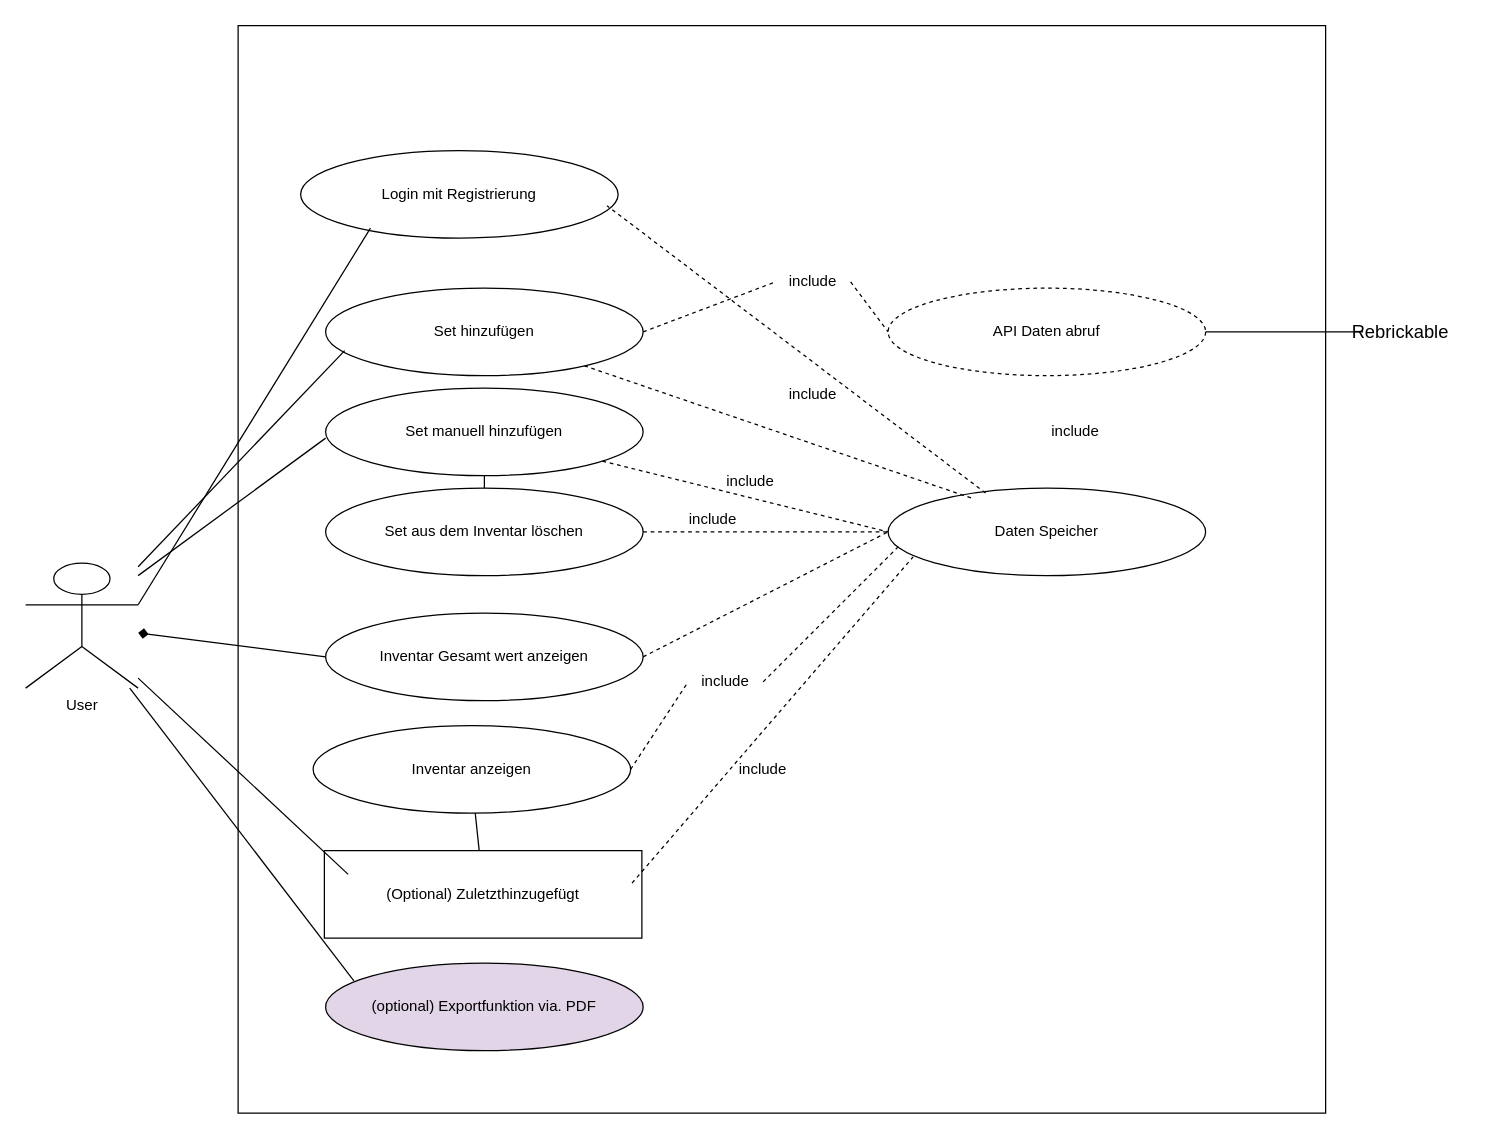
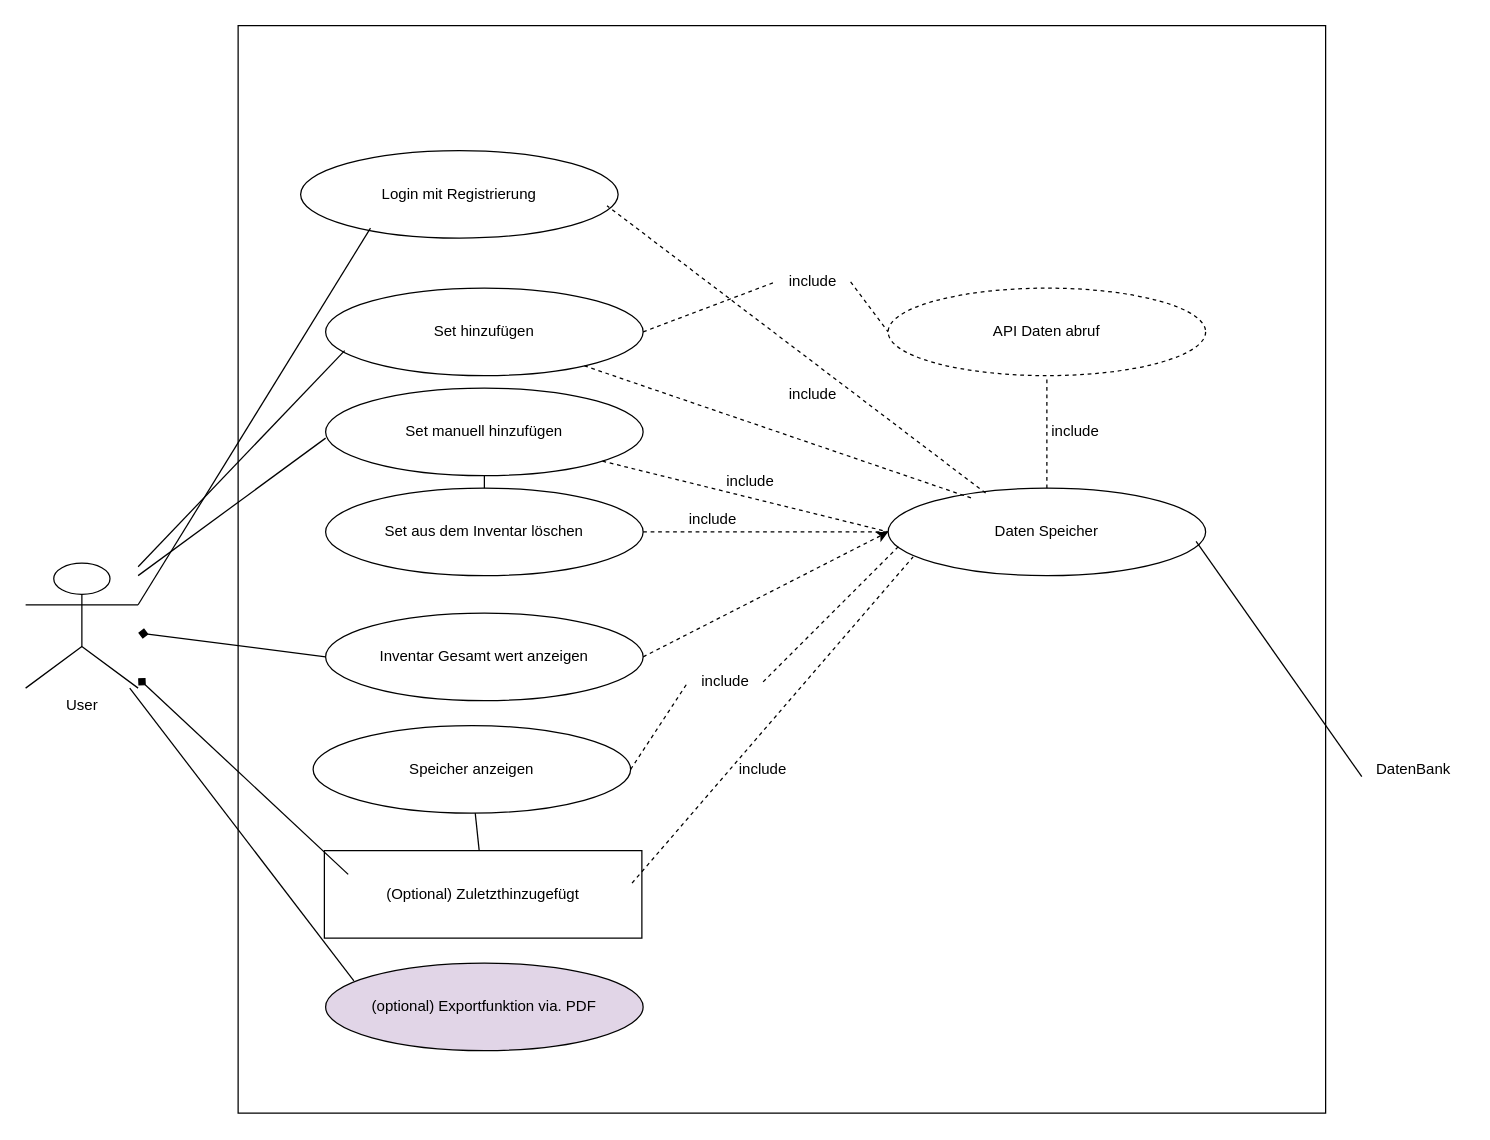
(1284, 332) -> none
(1401, 332) -> none
none -> (1047, 433)
(881, 536) -> (879, 536)
none -> (1279, 659)
(142, 682) -> (146, 685)
(472, 769) -> (472, 769)
none -> (1413, 769)
